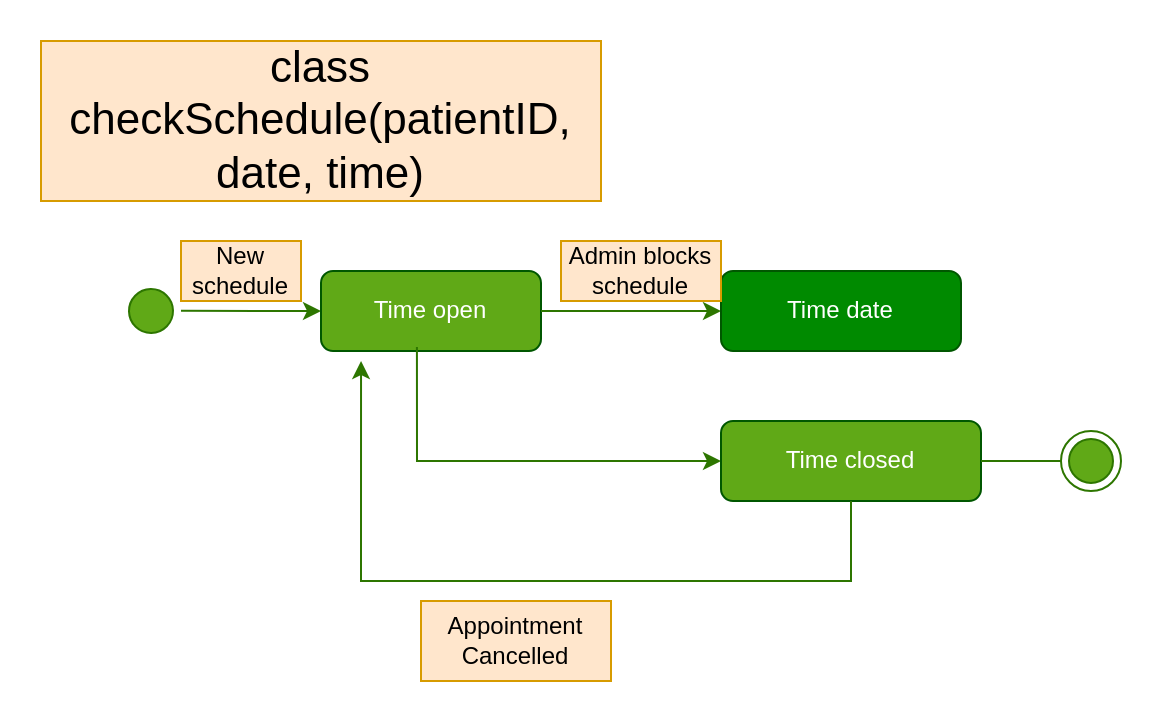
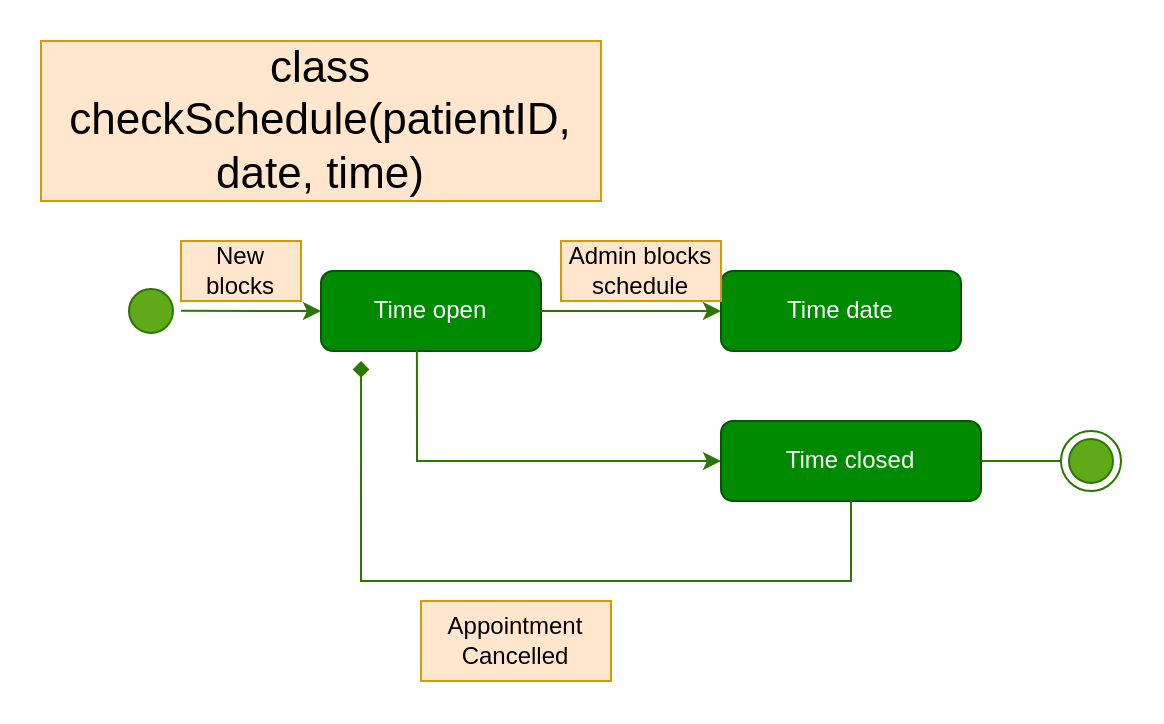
(241, 271) -> (241, 271)
(431, 311) -> (431, 311)
(361, 376) -> (361, 377)
(851, 461) -> (851, 461)
